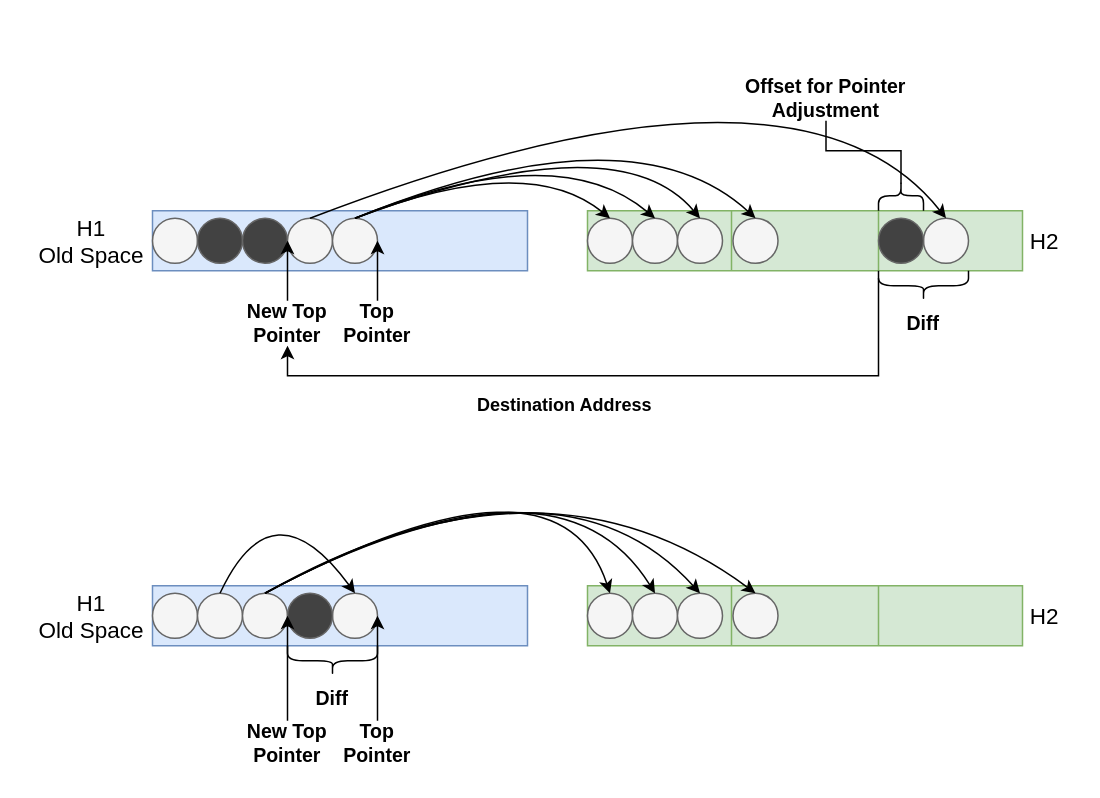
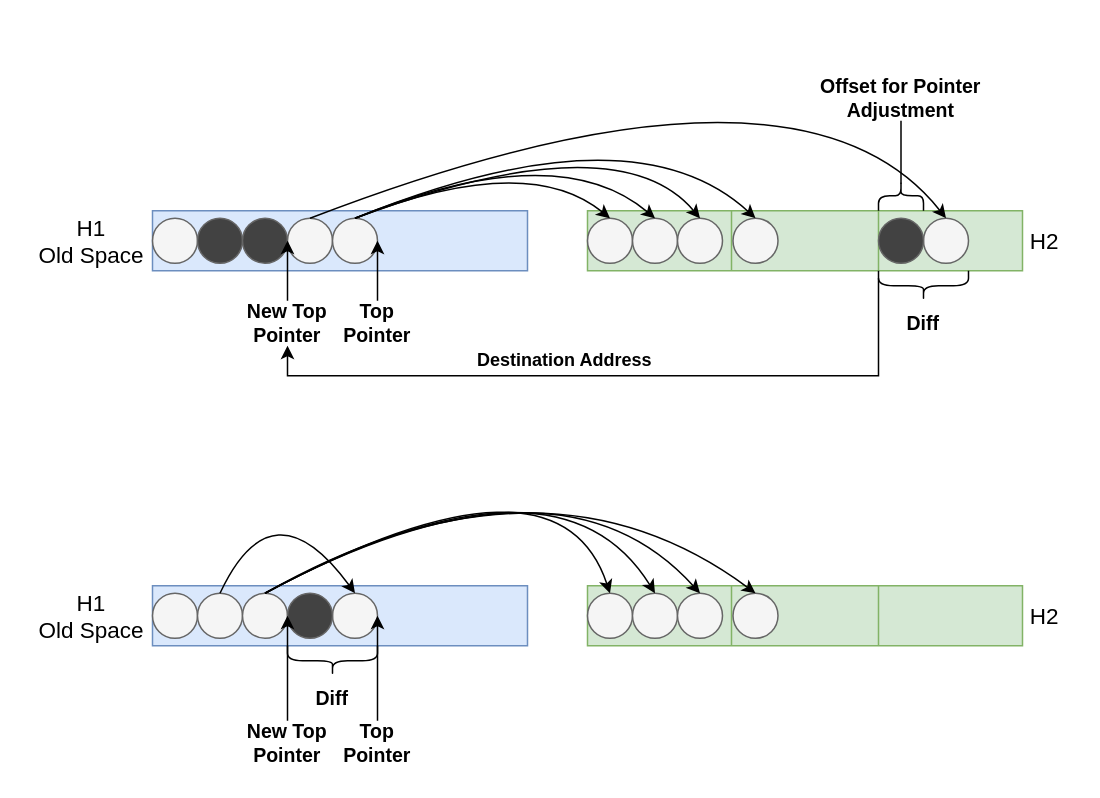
(826, 98) -> (901, 98)
(565, 406) -> (565, 361)
